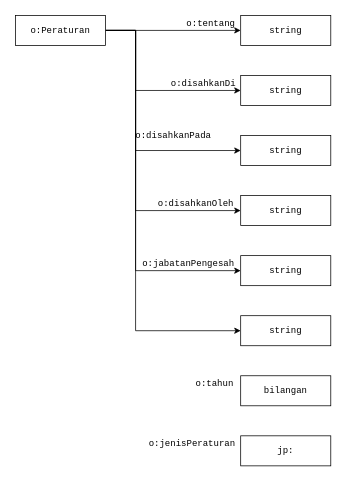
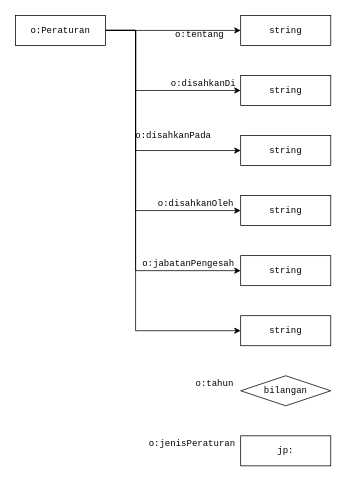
(210, 23) -> (199, 34)
(285, 390) -> (285, 390)
